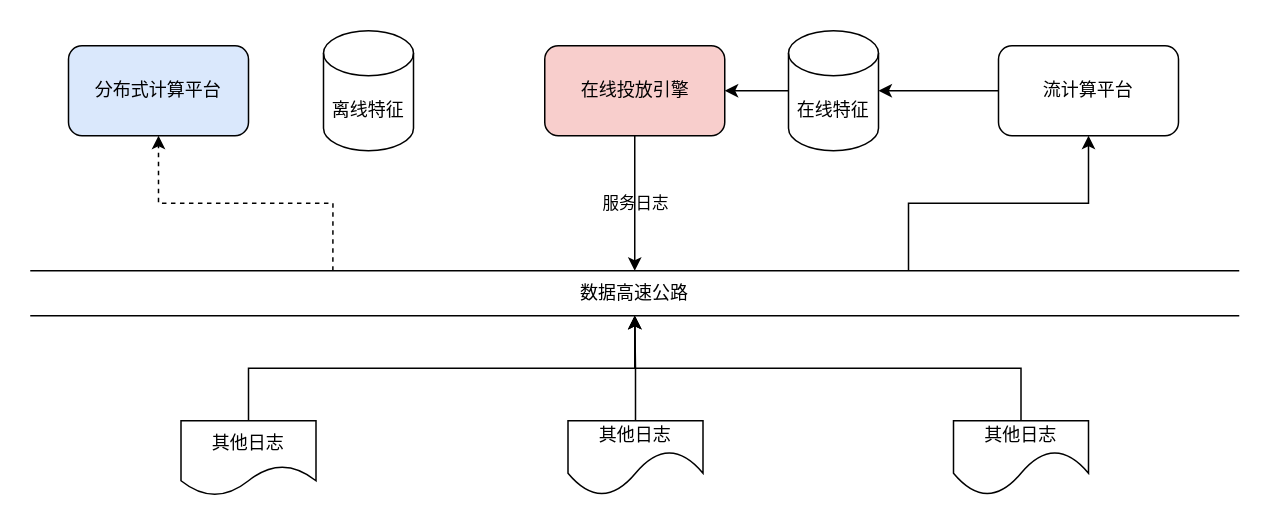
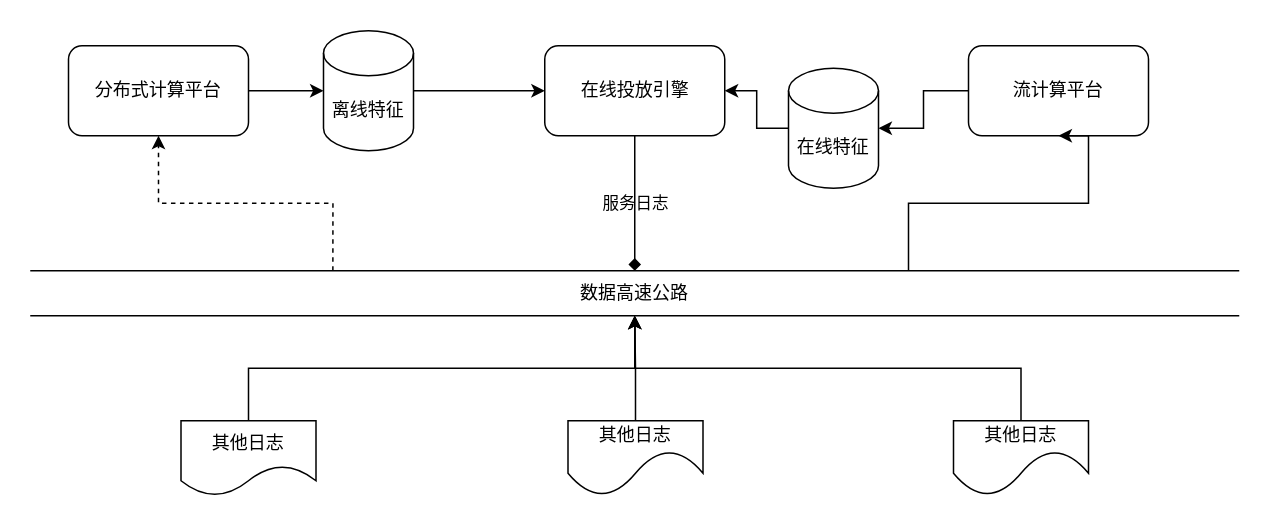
(158, 91) -> (158, 91)
none -> (280, 91)
none -> (474, 91)
(635, 91) -> (635, 91)
(833, 91) -> (833, 128)
(1088, 91) -> (1058, 91)
(635, 259) -> (635, 258)
